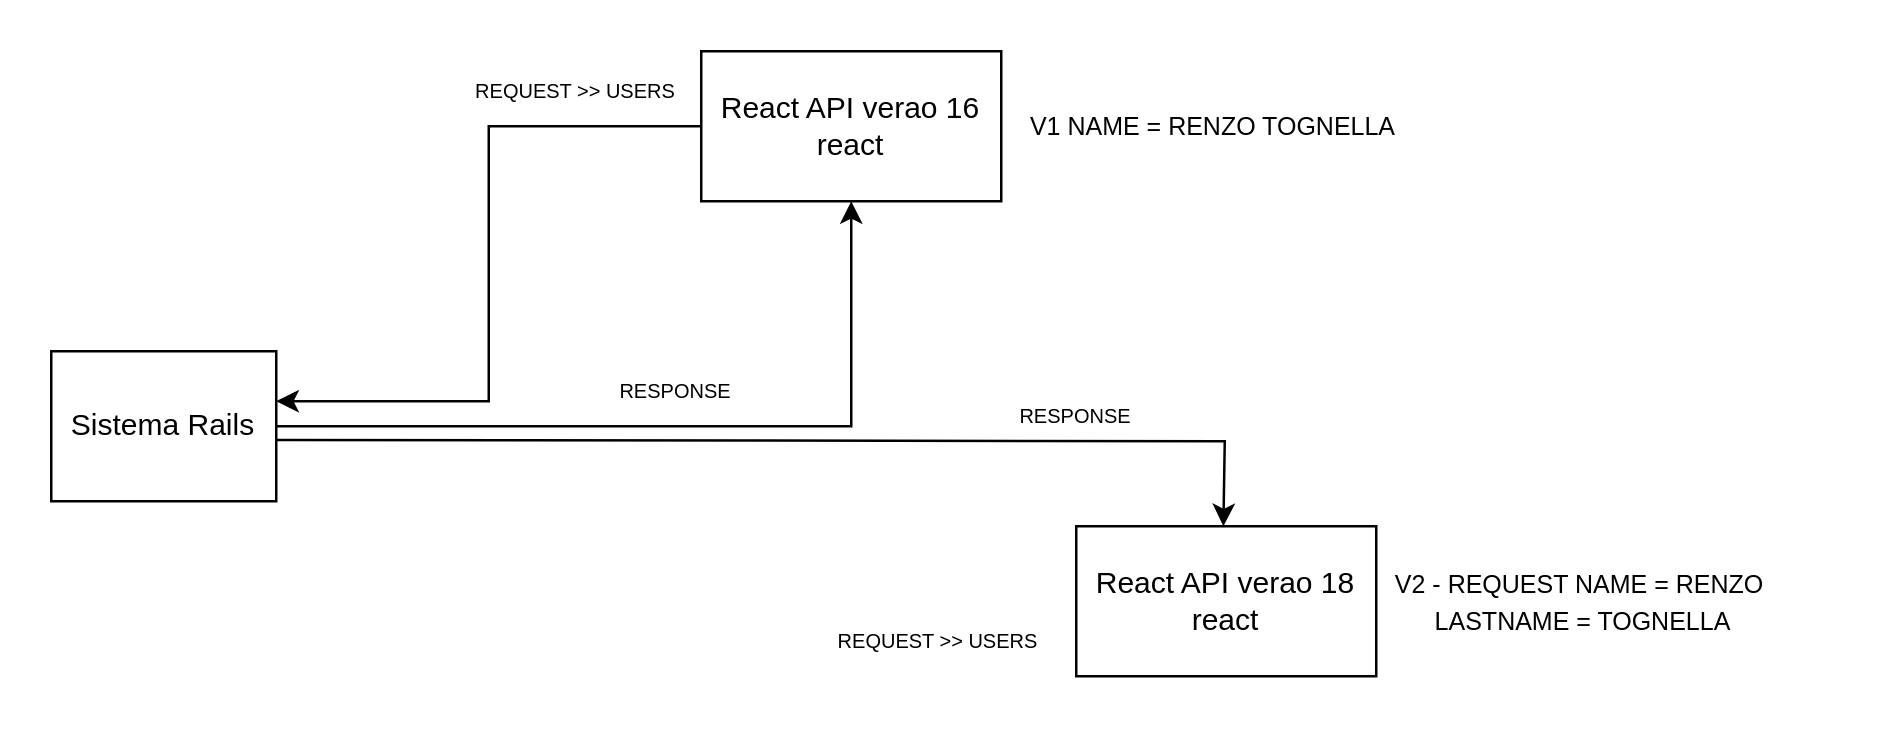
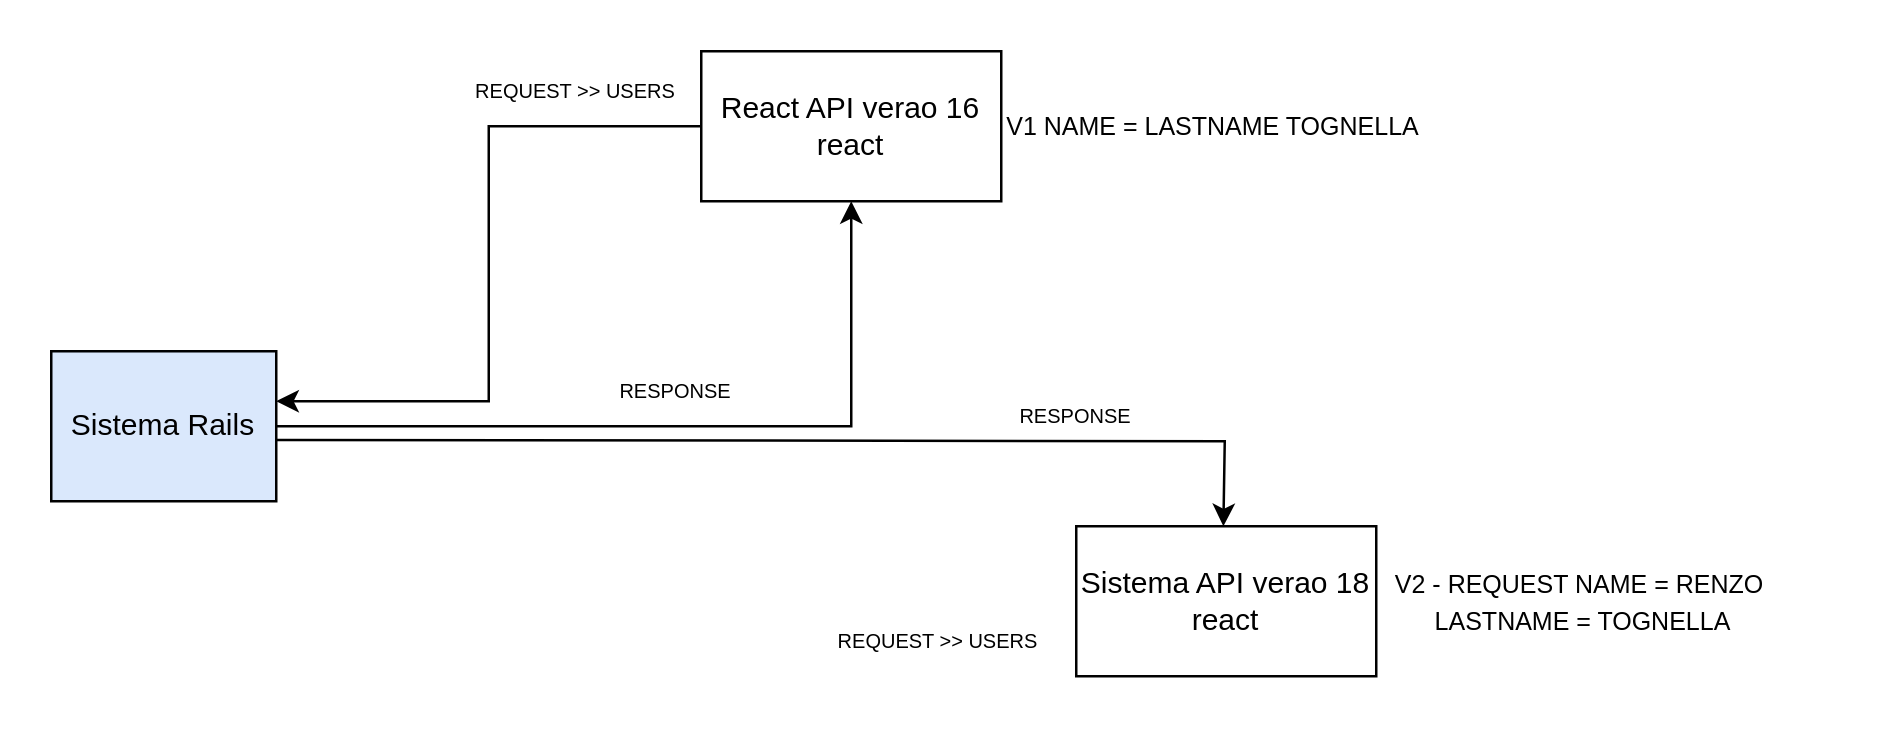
(1214, 126) -> (1214, 126)
(164, 426) -> (164, 426)
(1226, 601) -> (1226, 601)
